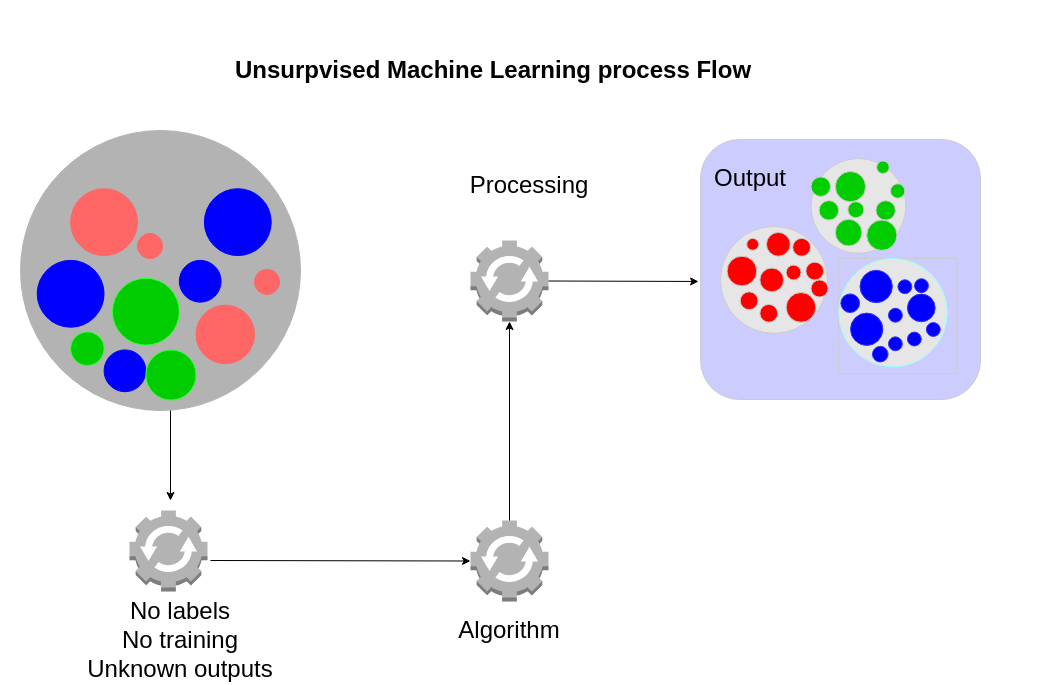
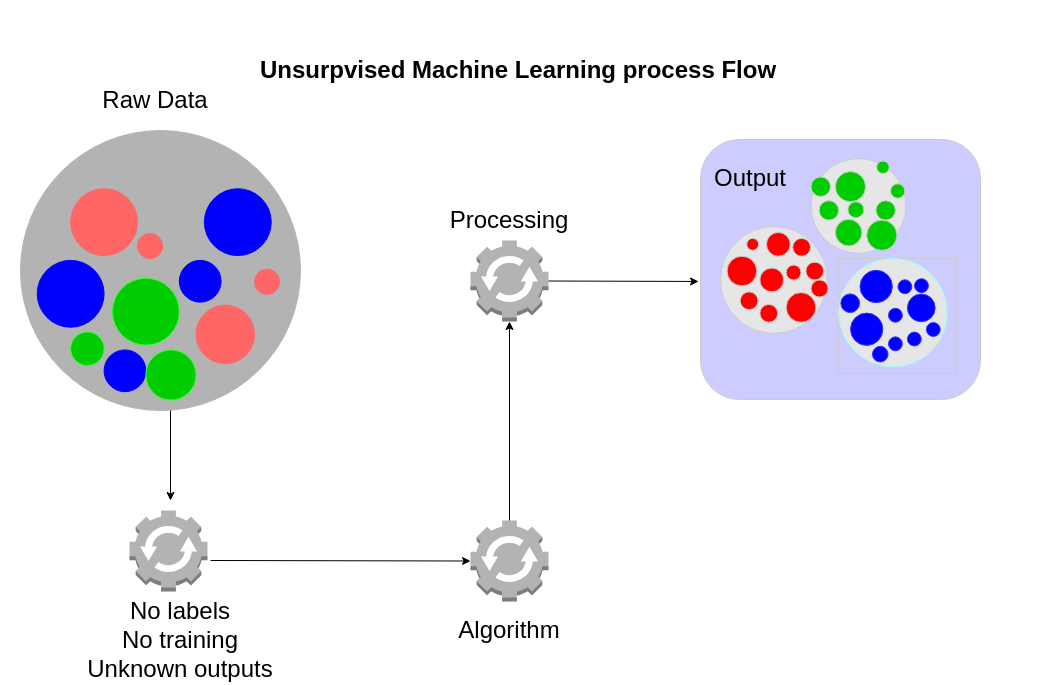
(494, 71) -> (519, 71)
none -> (156, 101)
(530, 186) -> (510, 221)
